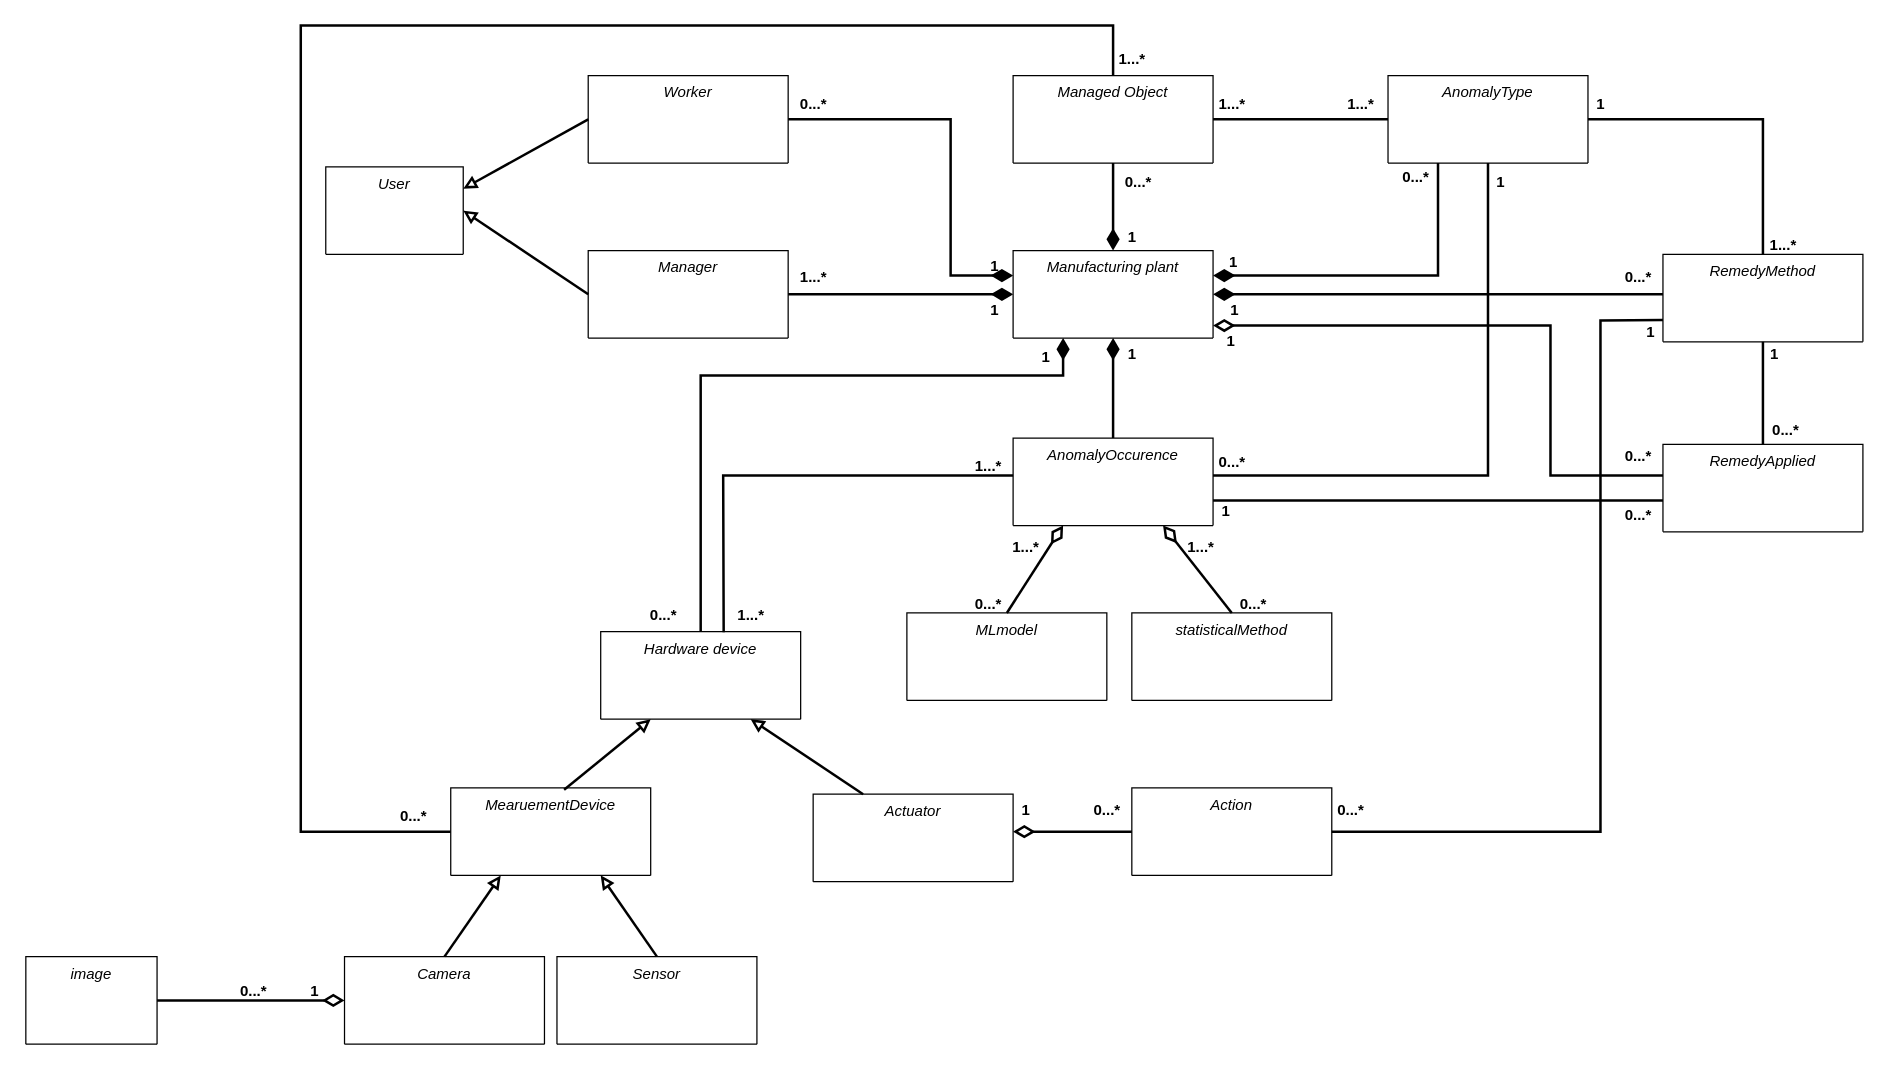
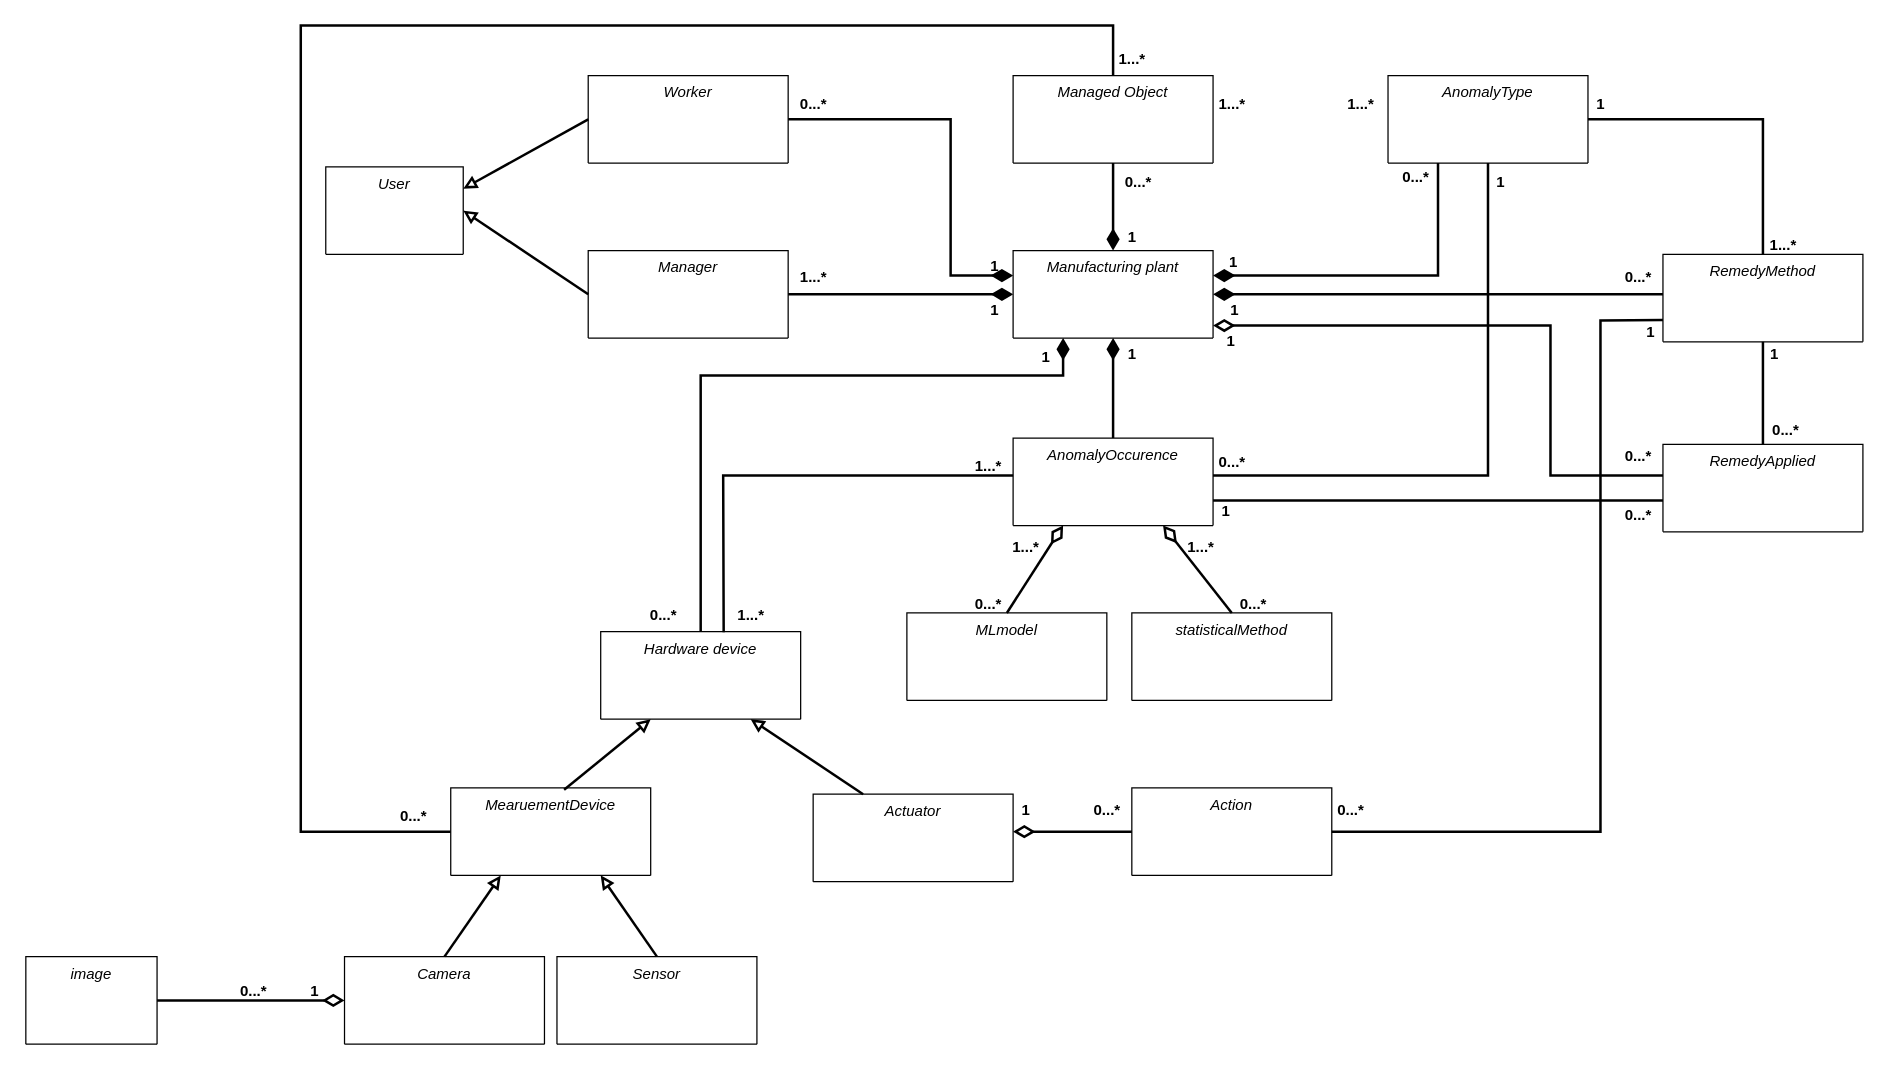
(1300, 119) -> none
